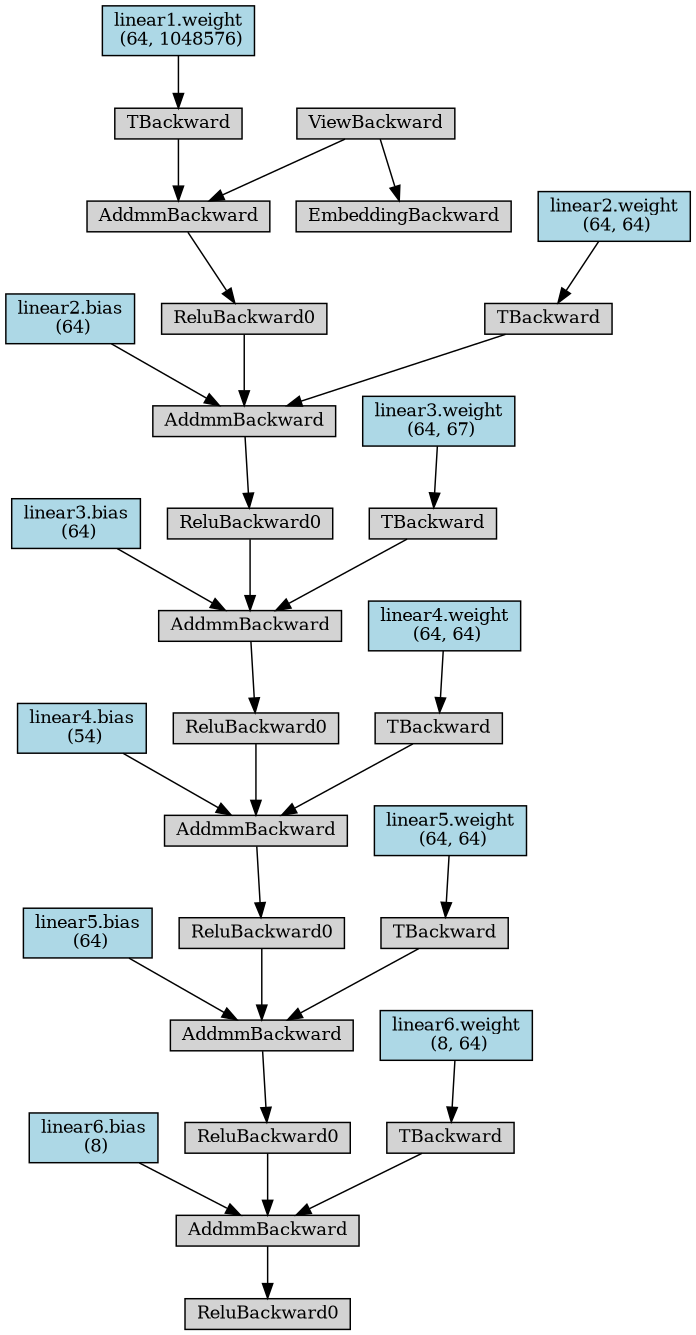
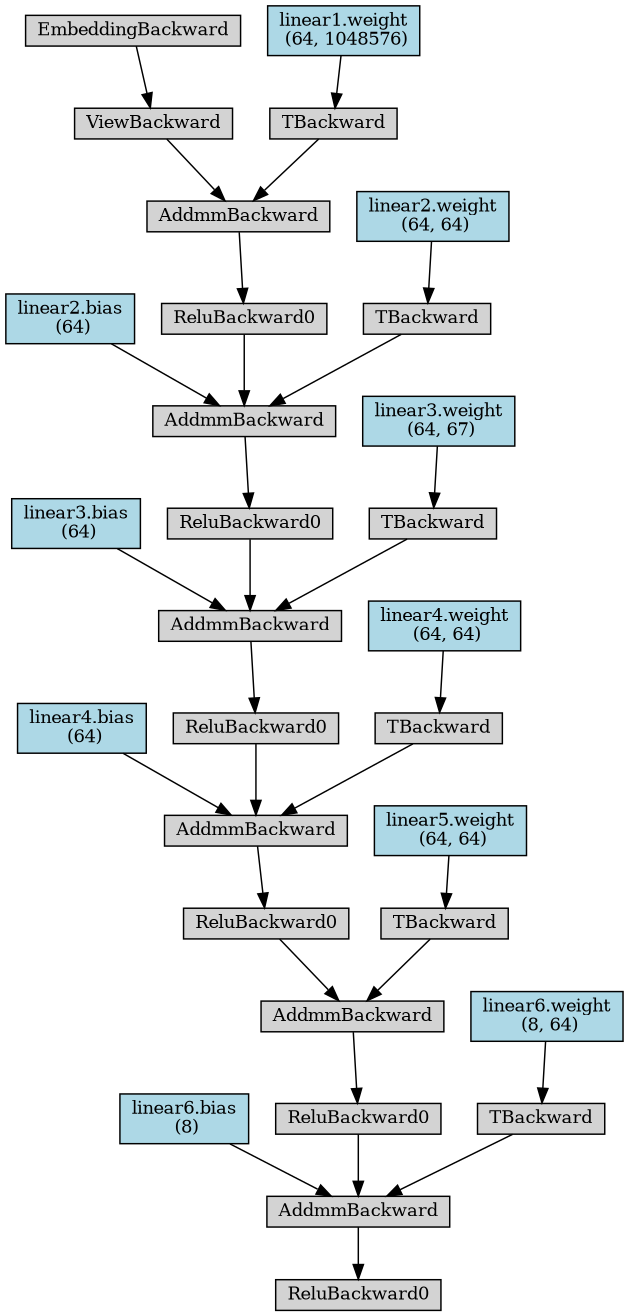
(388, 163) -> (142, 70)
(82, 728) -> (82, 728)
(88, 933) -> none
